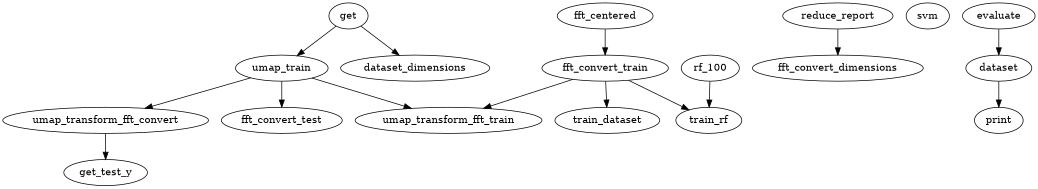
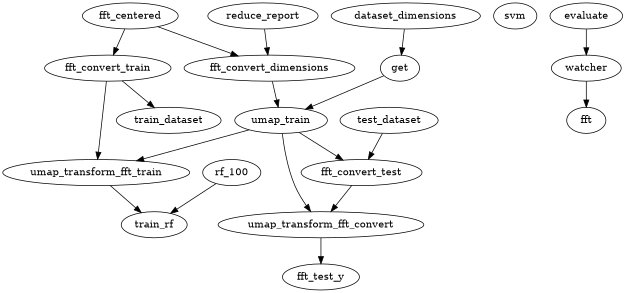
(377, 38) -> (403, 38)
none -> (194, 40)
(999, 68) -> (586, 68)
none -> (274, 91)
(655, 94) -> (123, 197)
none -> (389, 120)
(999, 120) -> (586, 120)
(106, 173) -> (321, 277)
none -> (344, 196)
